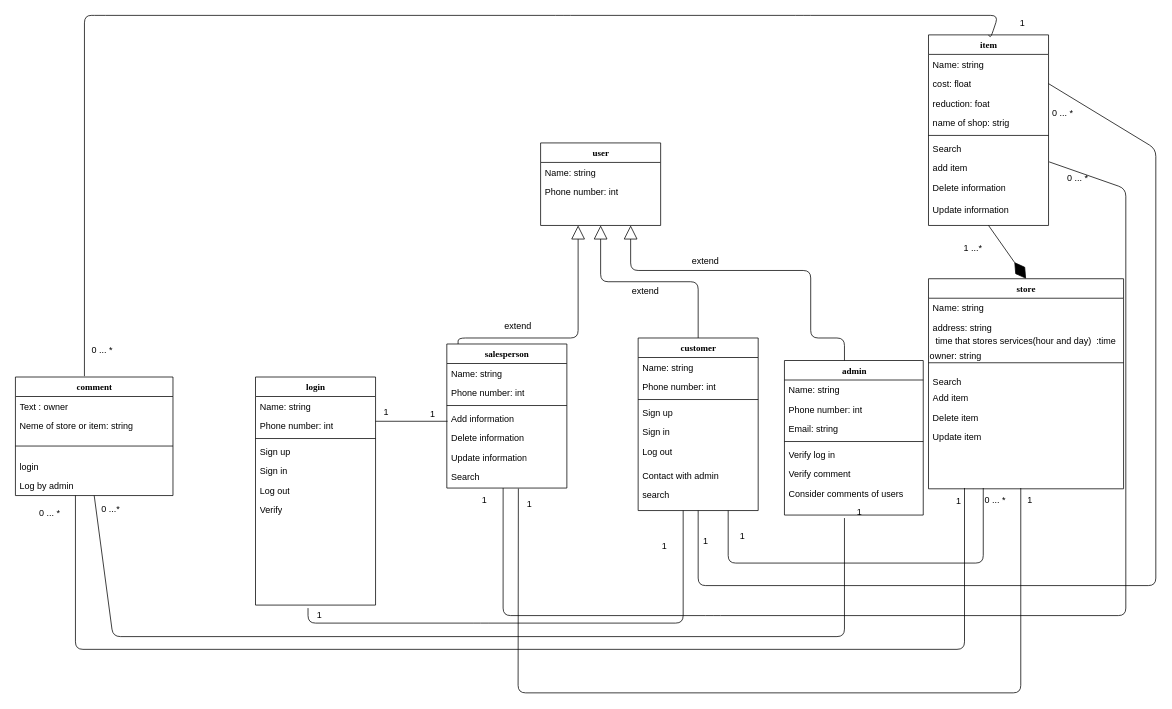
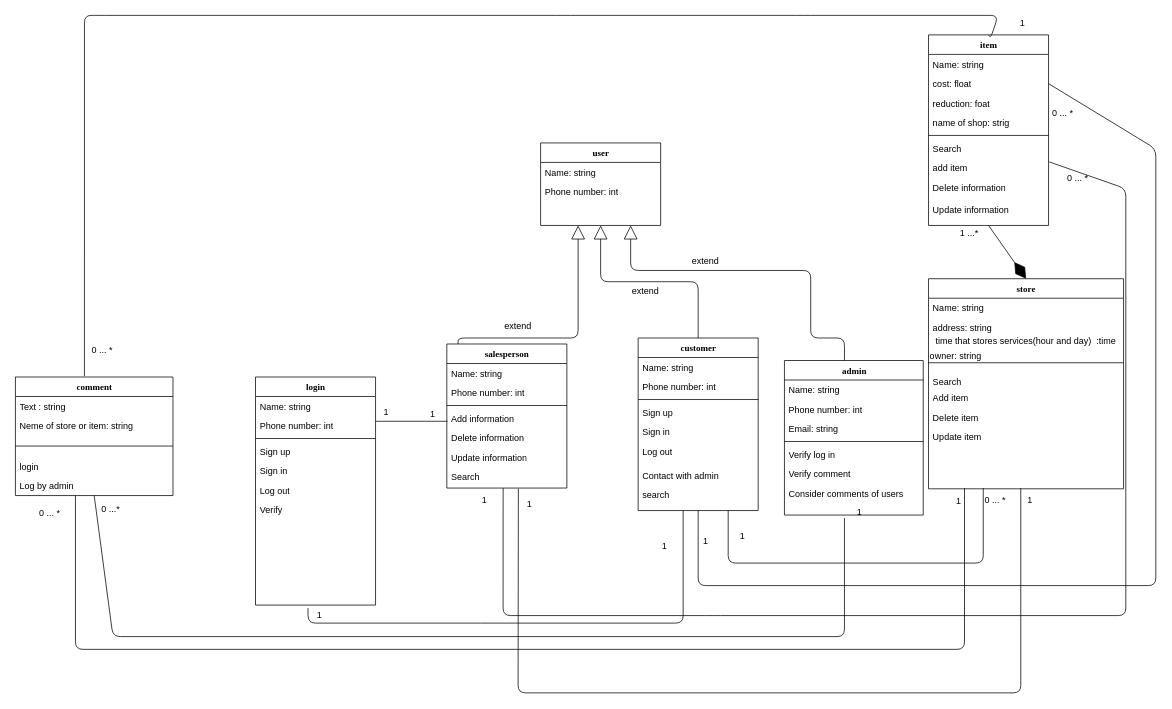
(977, 248) -> (973, 233)
(47, 407) -> (48, 407)
